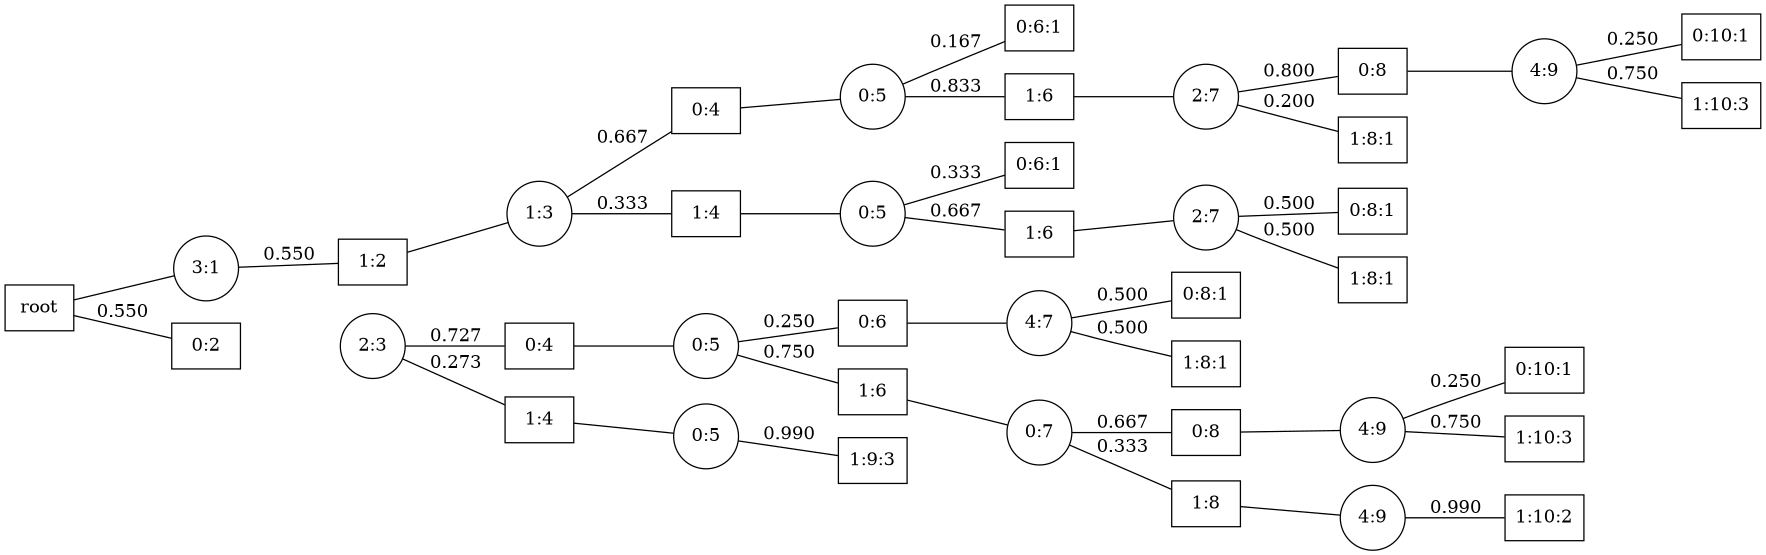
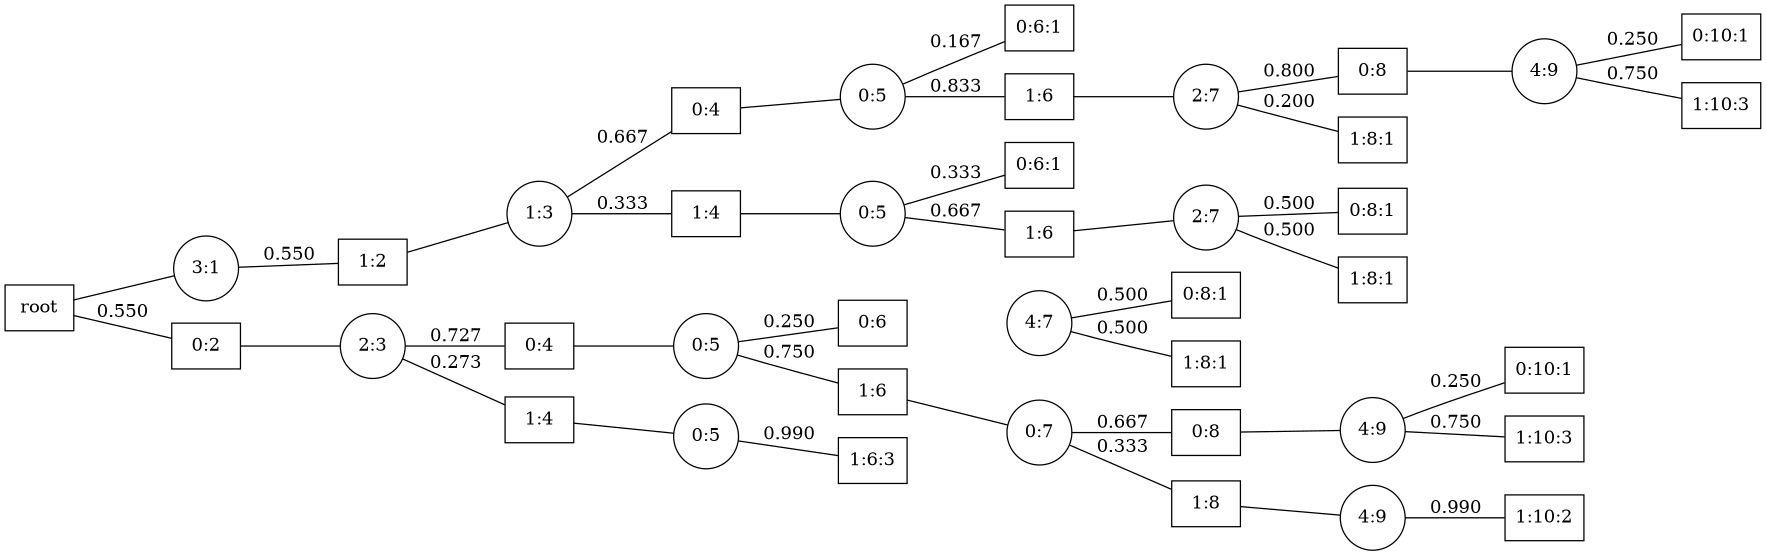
(957, 323) -> none
none -> (290, 346)
(873, 461) -> (873, 461)
